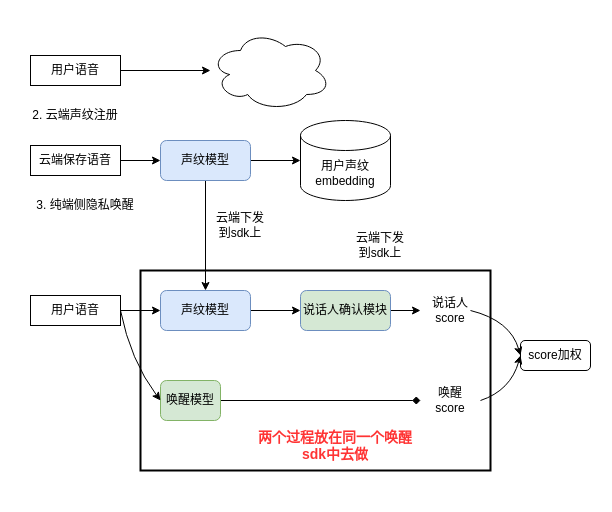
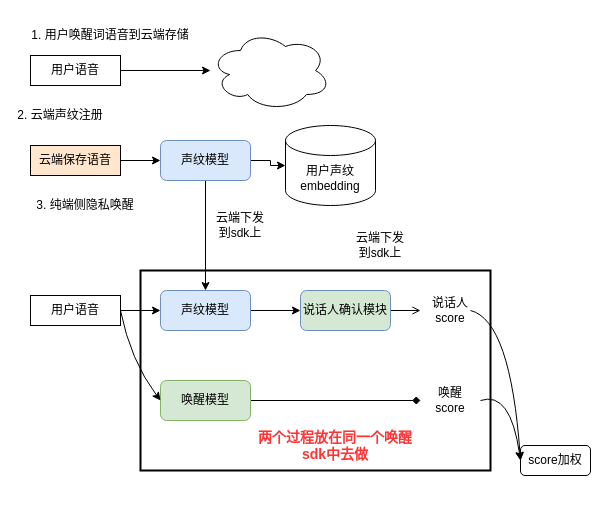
none -> (111, 36)
(76, 116) -> (61, 116)
(76, 161) -> (76, 161)
(346, 161) -> (331, 166)
(412, 311) -> (414, 311)
(556, 356) -> (556, 461)
(191, 401) -> (206, 401)
